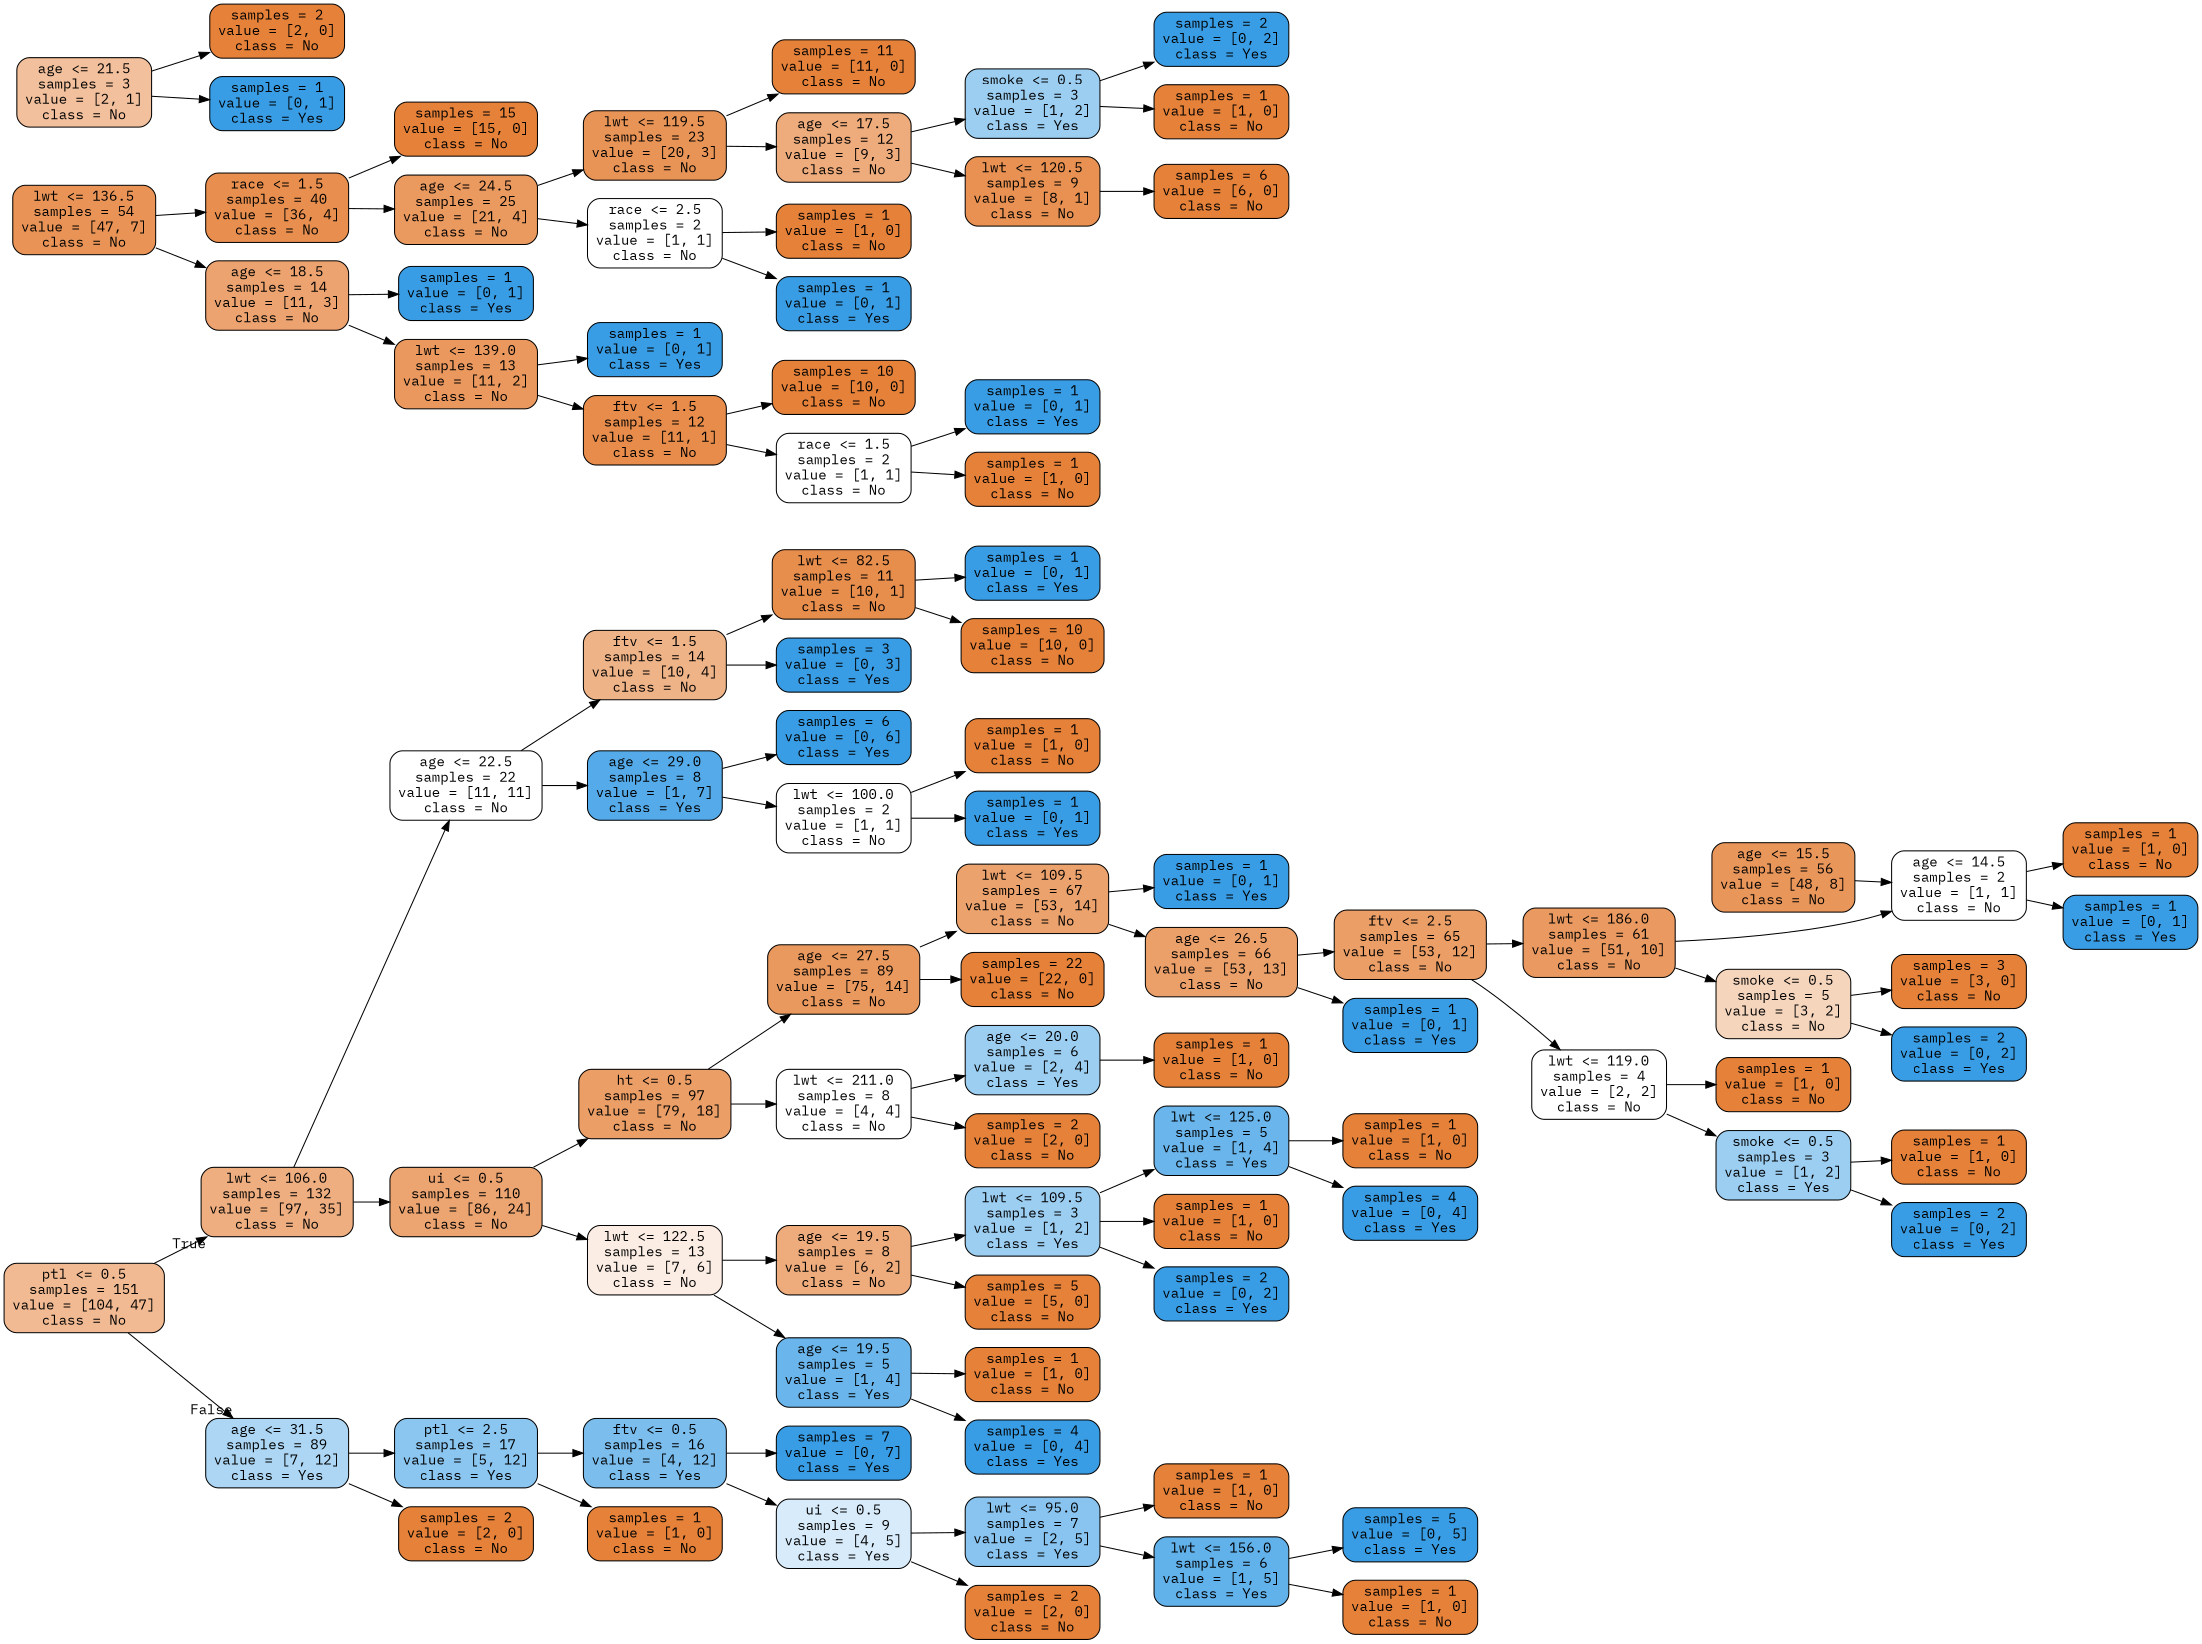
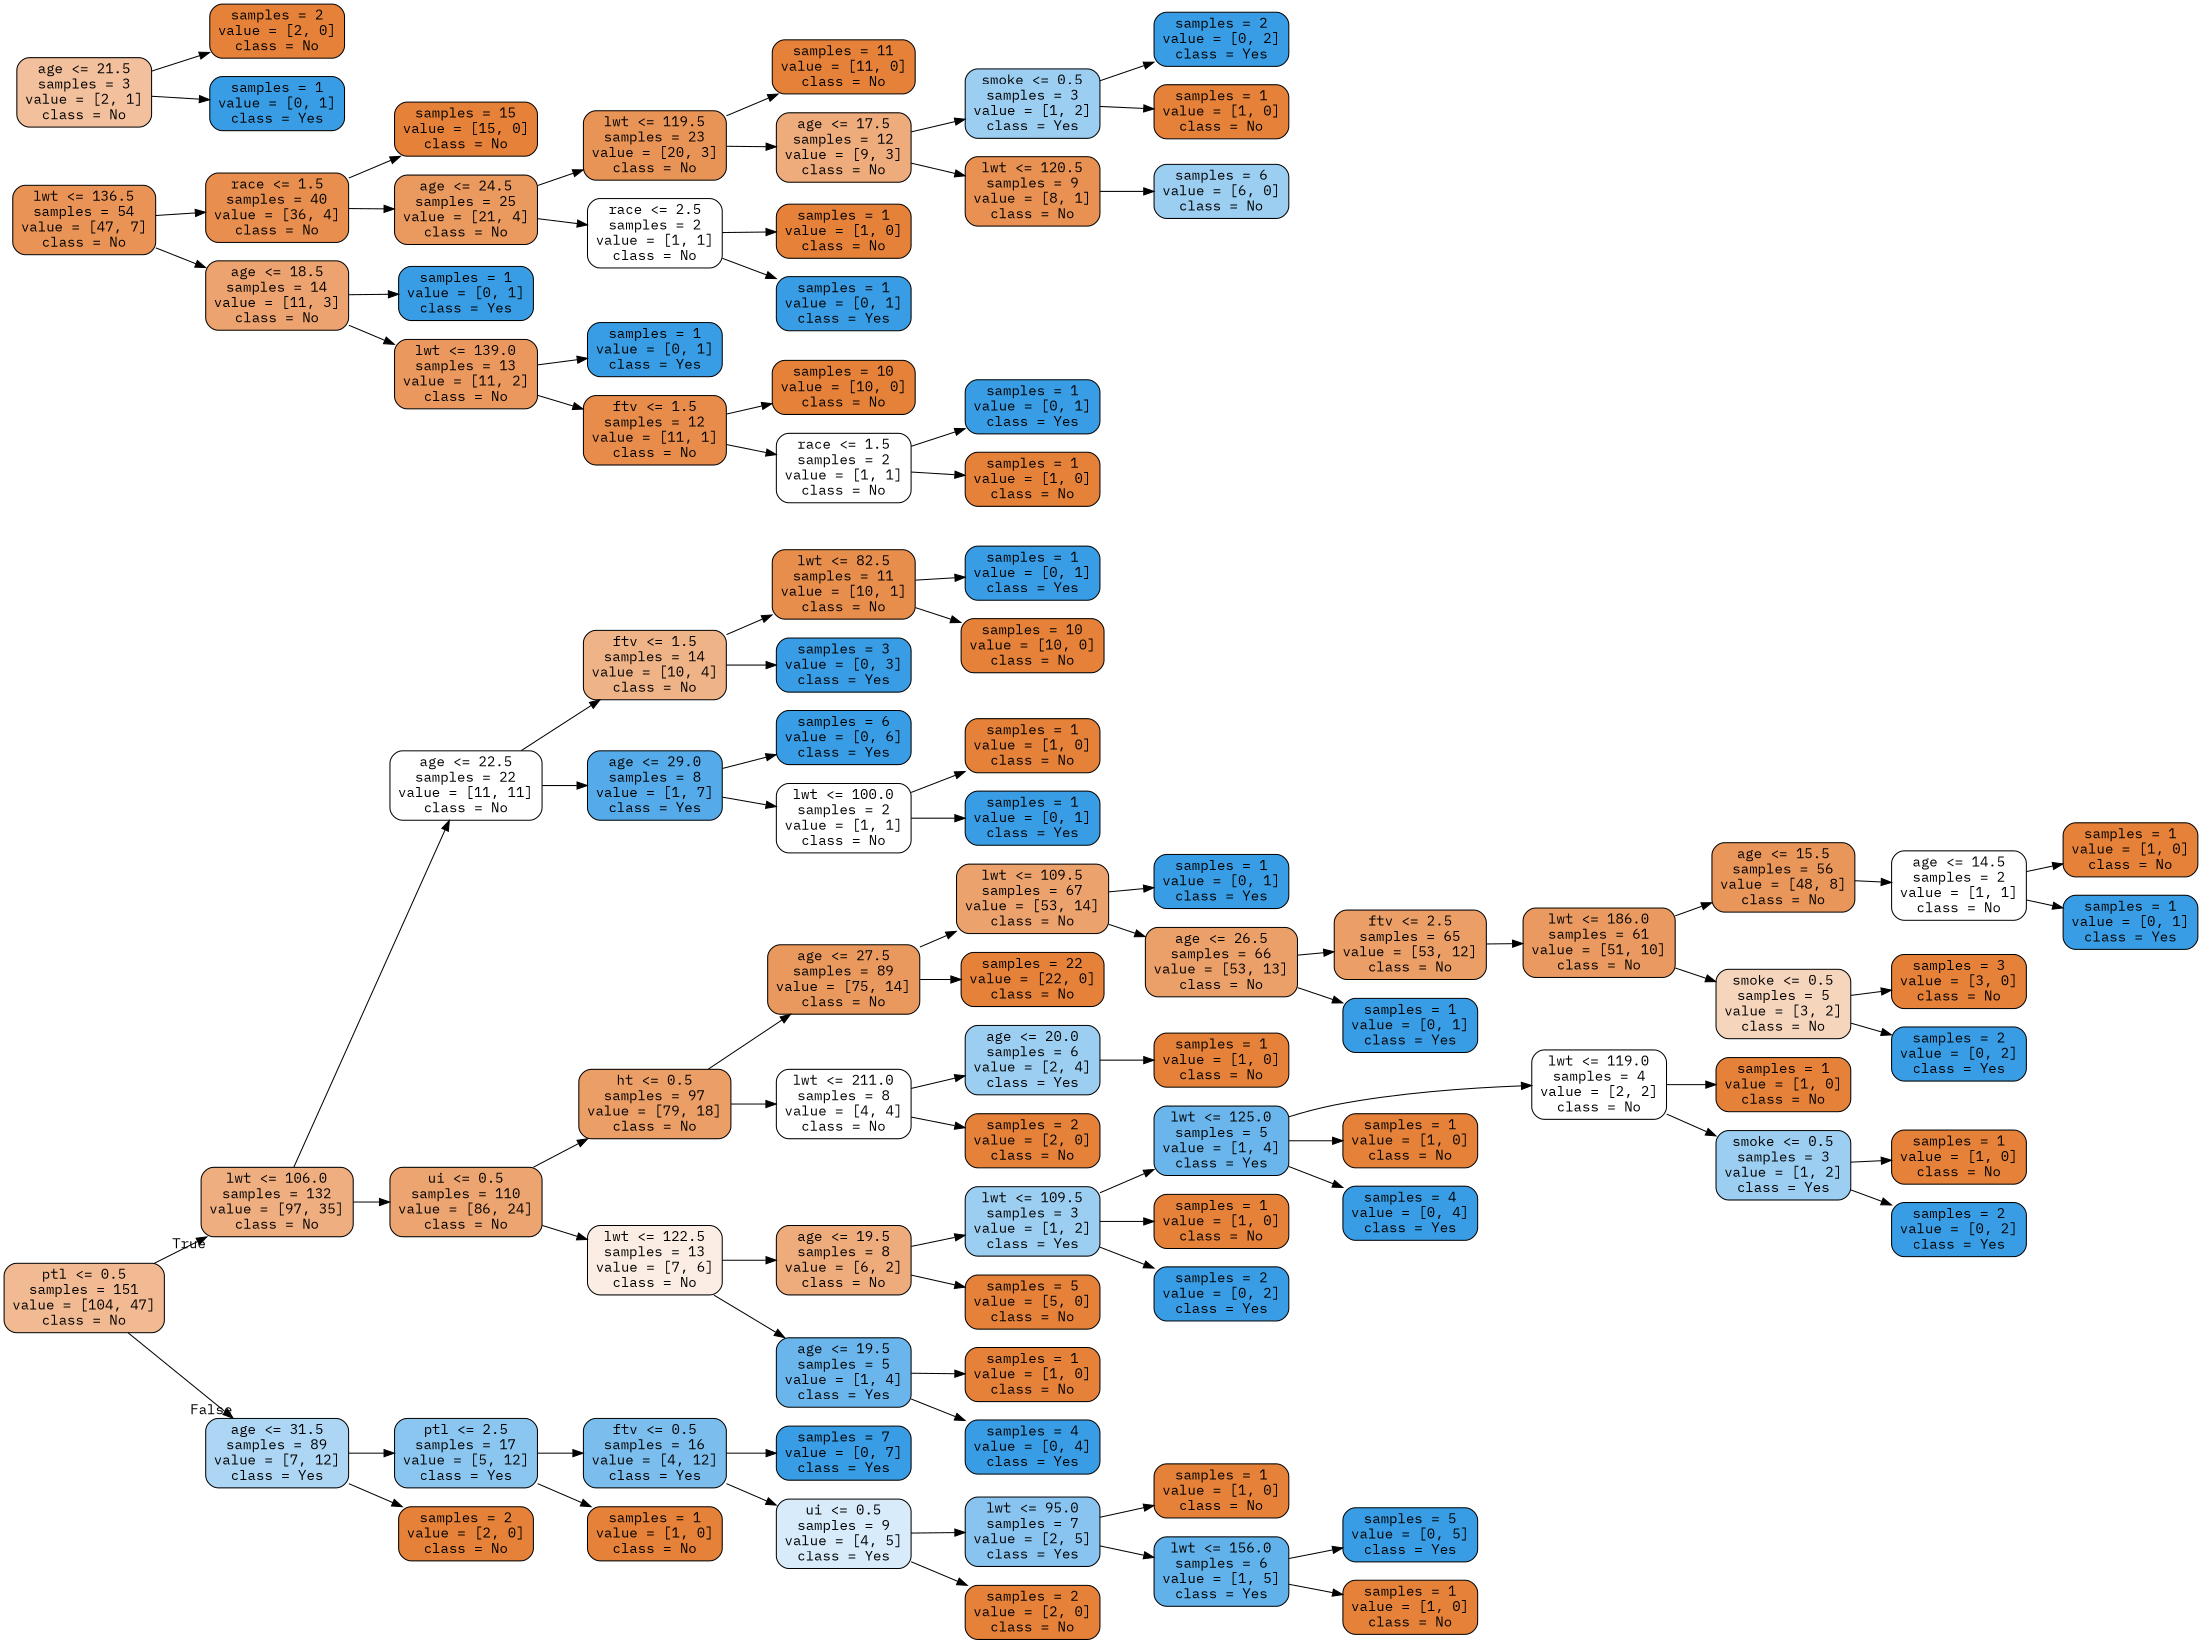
(1221, 191) -> (1221, 191)
(1779, 933) -> (1689, 911)
(1513, 1010) -> (1404, 1094)
